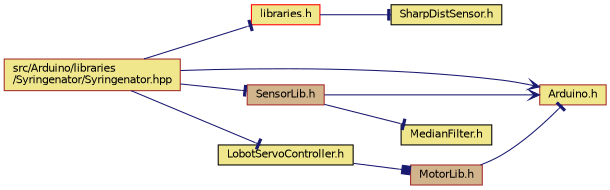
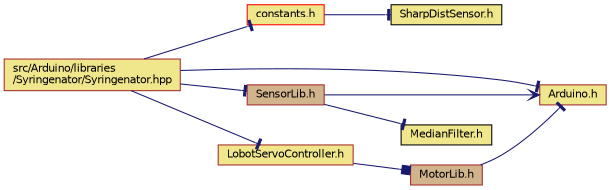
(286, 15) -> (286, 15)
(355, 70) -> (358, 70)
(286, 155) -> (286, 155)
